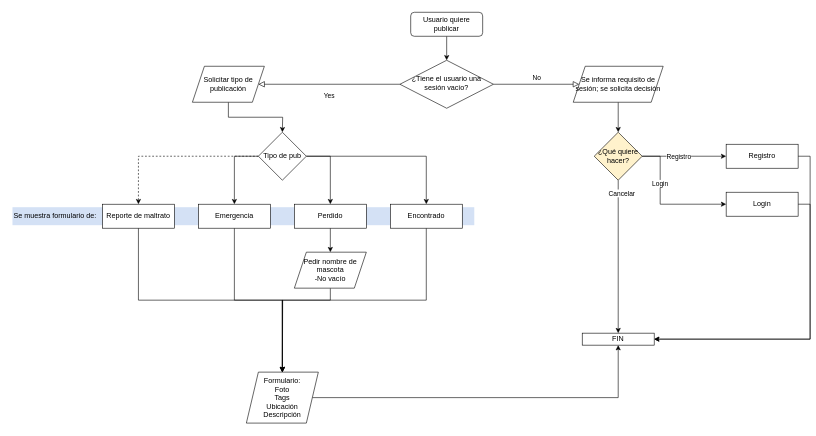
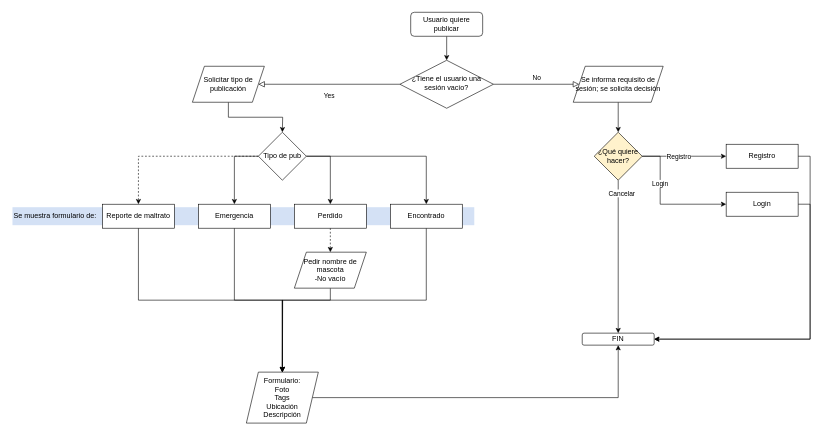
(330, 237) -> (330, 237)
(618, 339) -> (618, 339)
